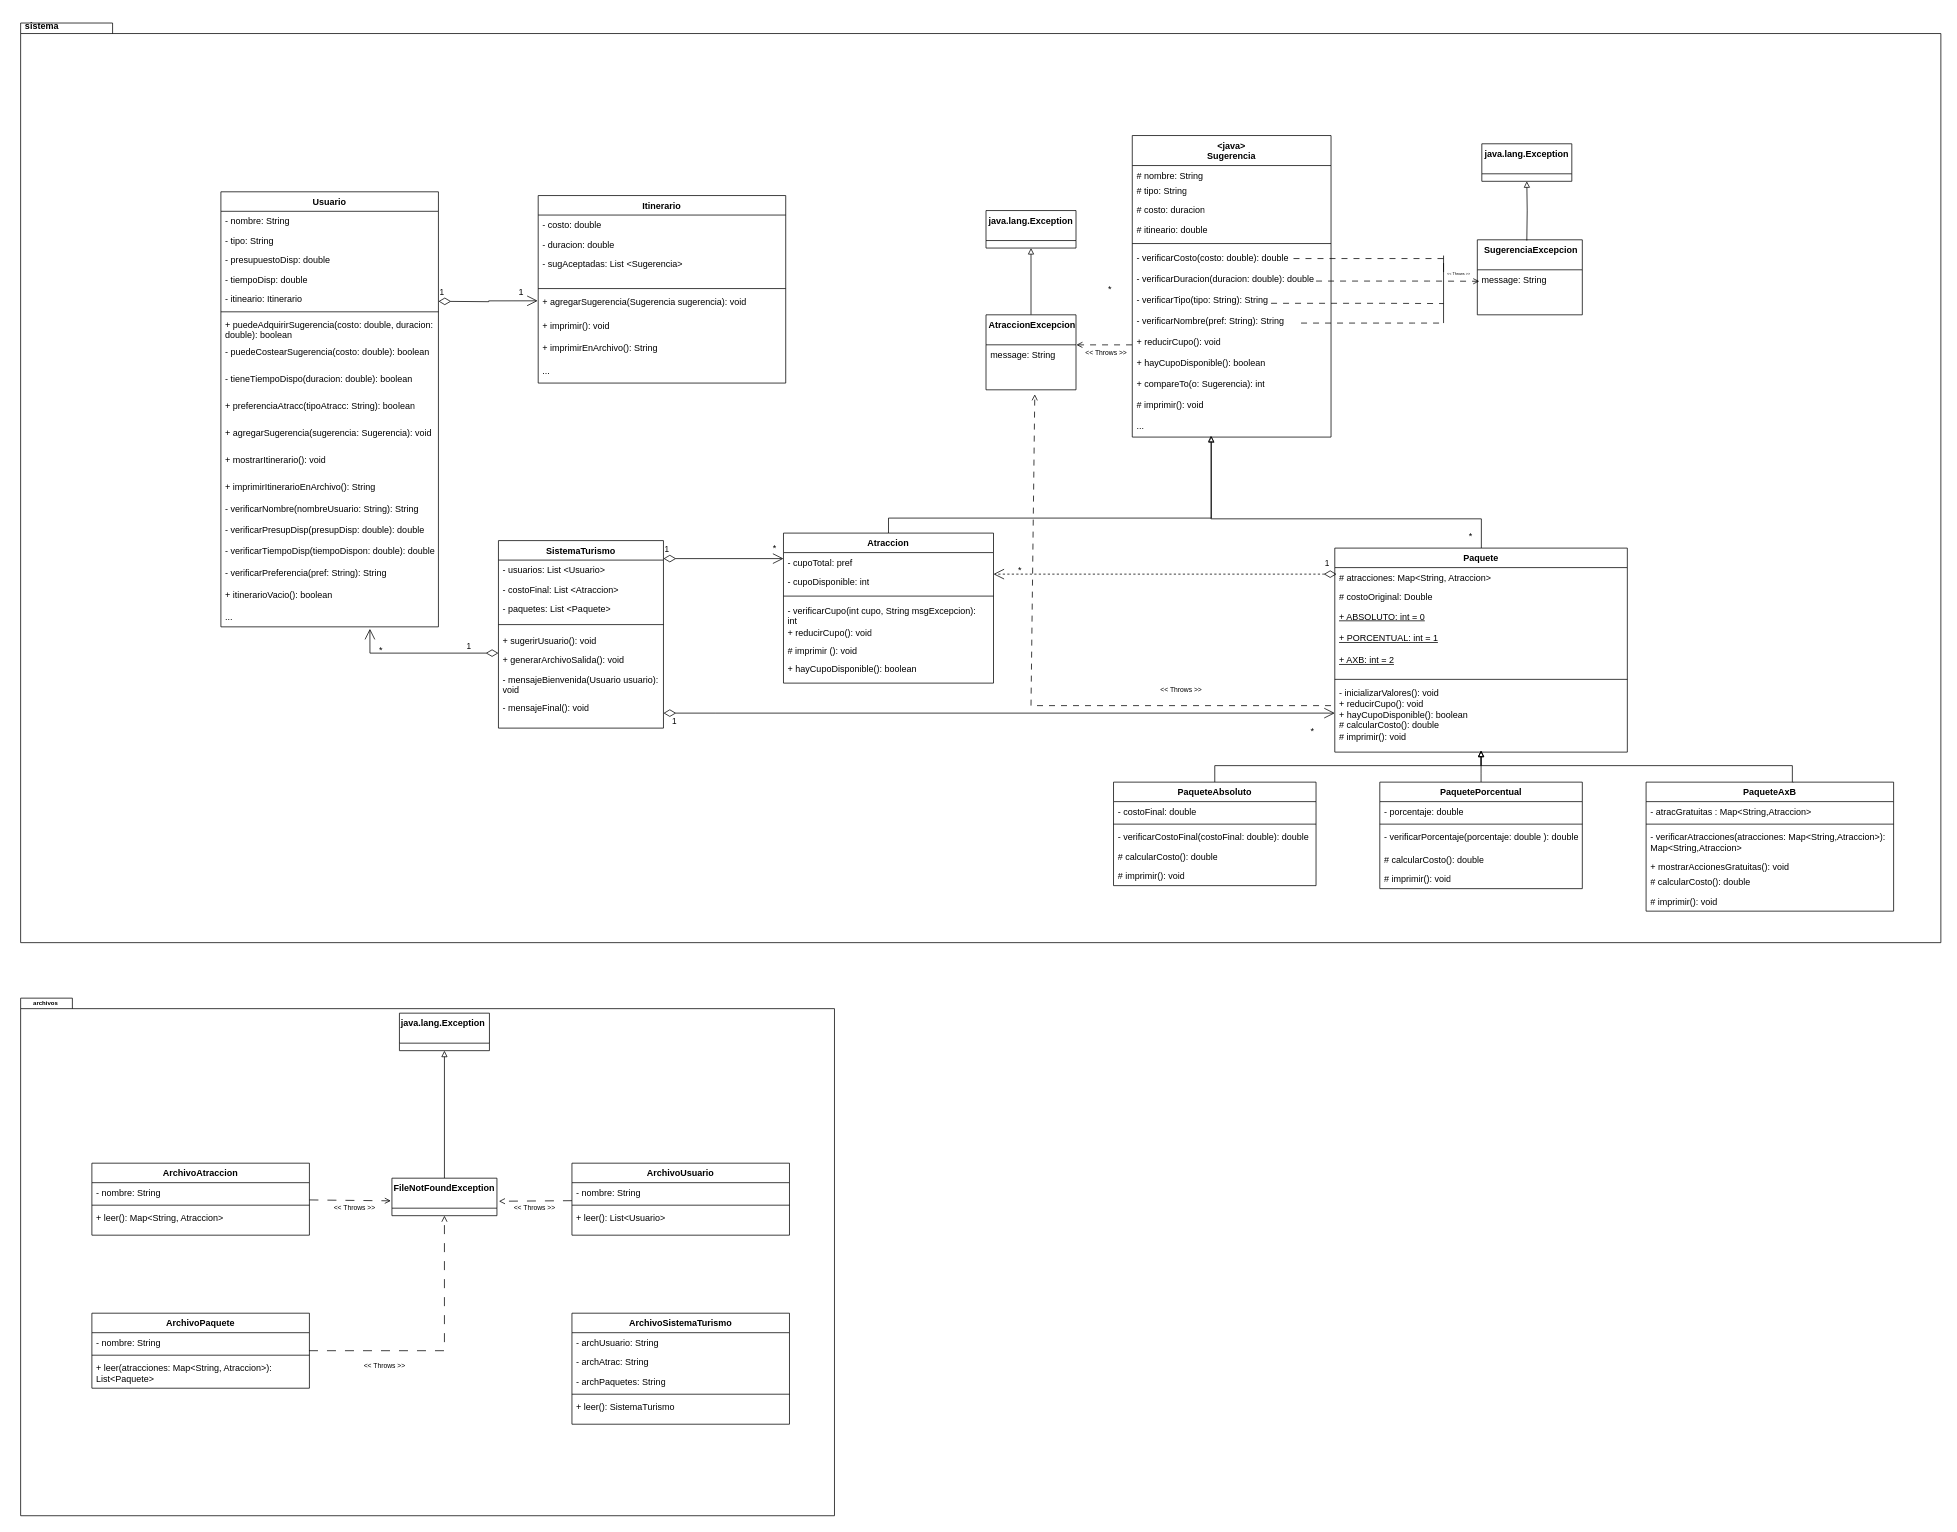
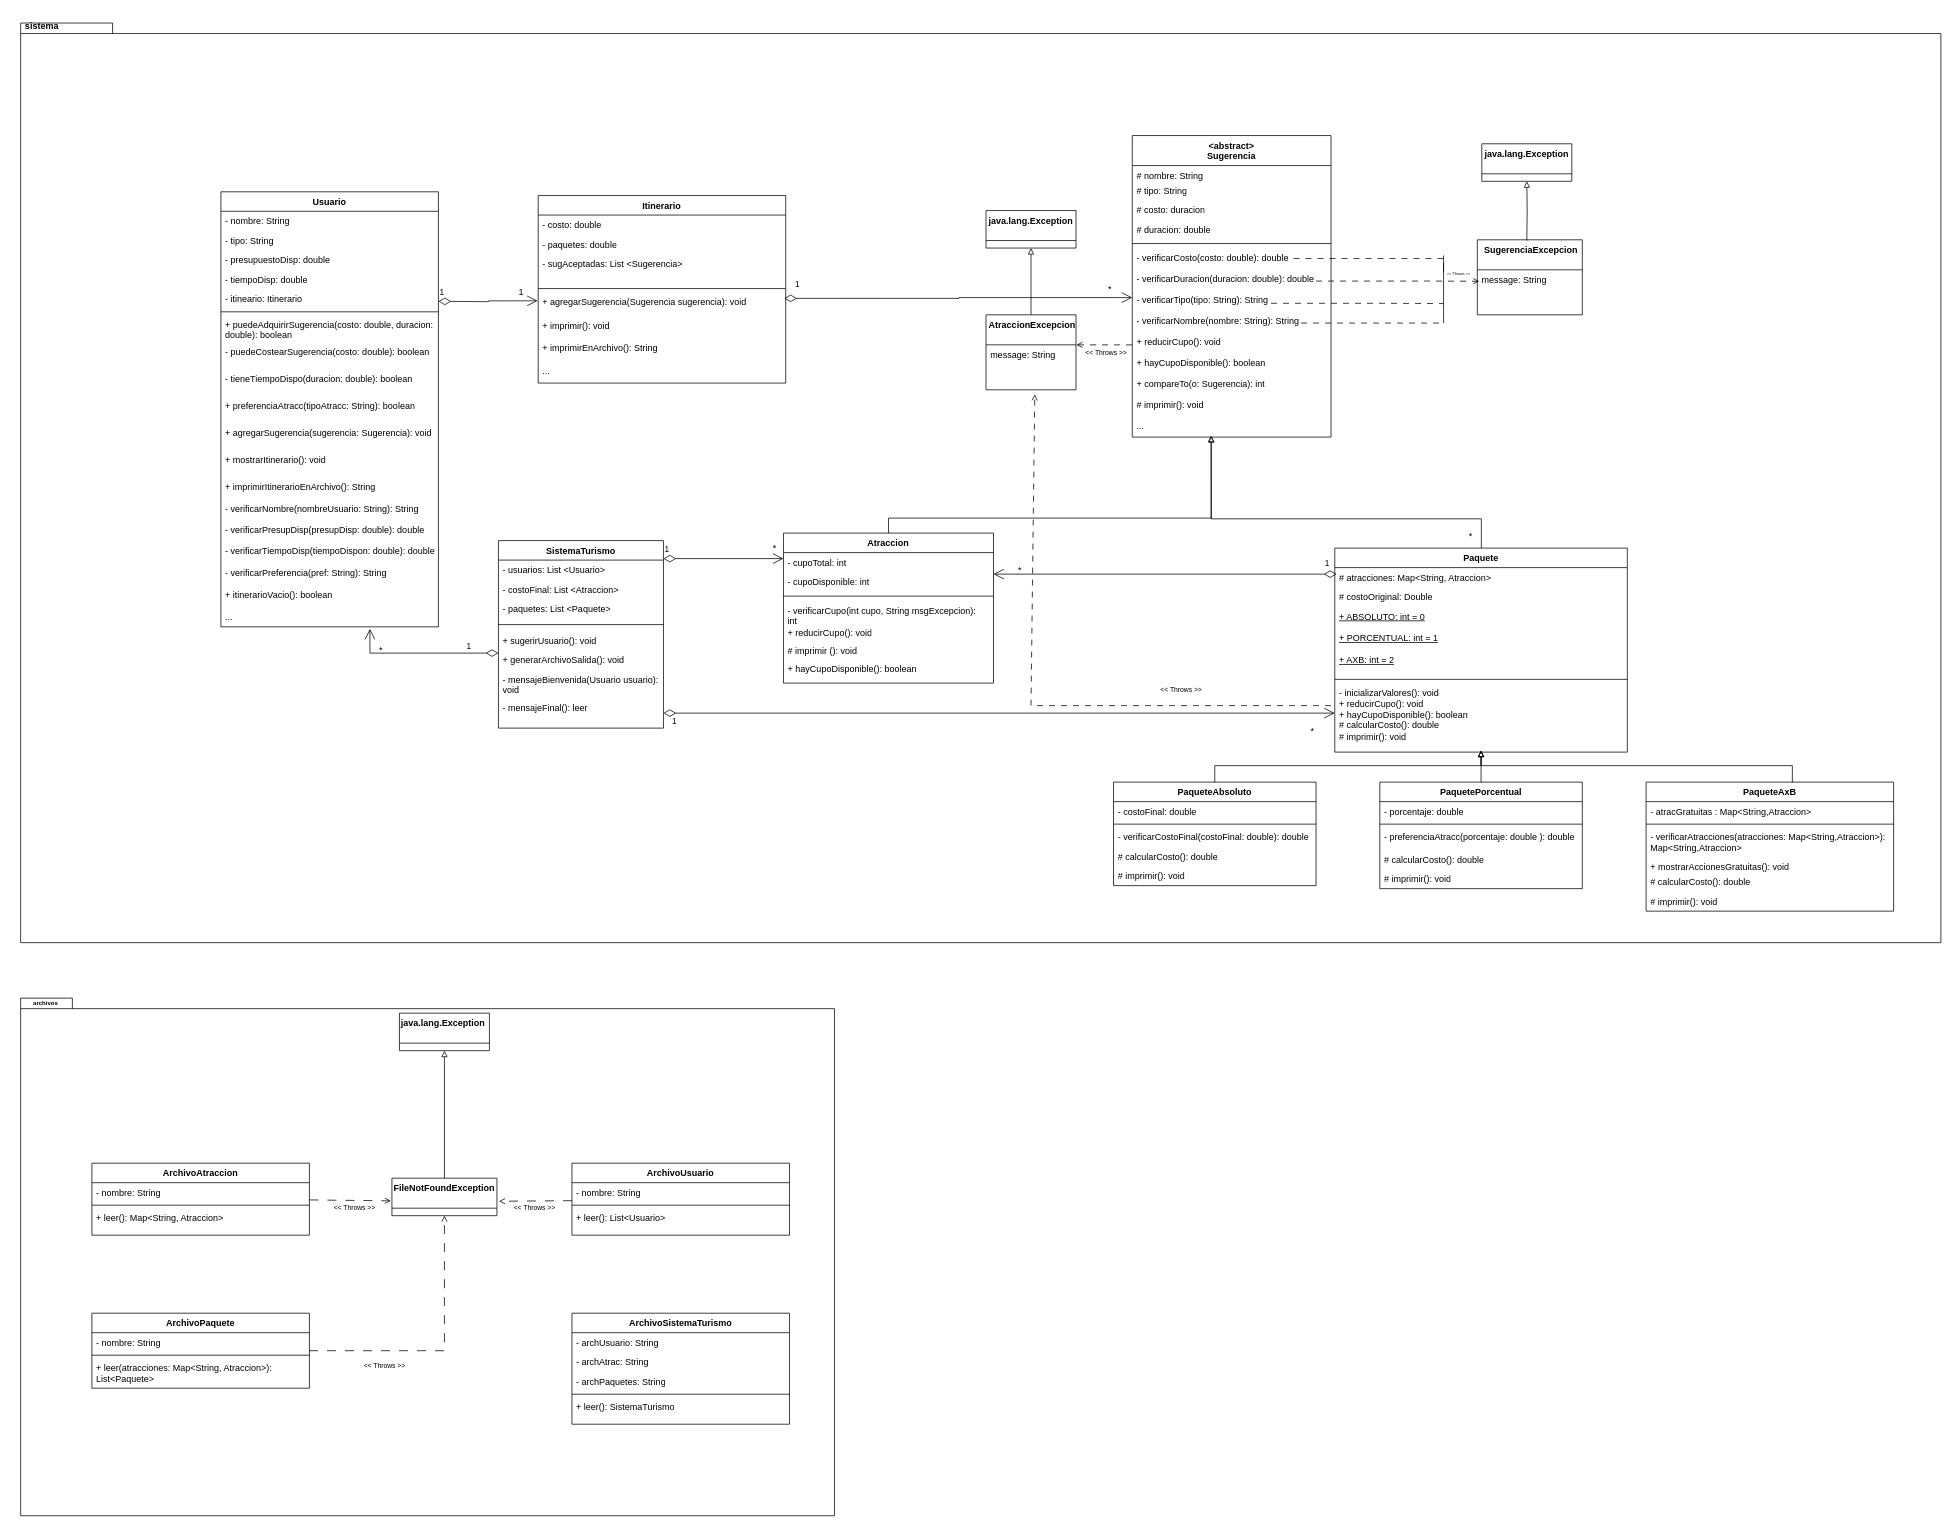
(1232, 151) -> (1232, 151)
(1176, 230) -> (1176, 230)
(582, 245) -> (583, 245)
none -> (963, 297)
(1224, 322) -> (1229, 322)
(826, 563) -> (822, 563)
(1159, 574) -> (1159, 574)
(551, 709) -> (551, 709)
(1482, 843) -> (1482, 843)
